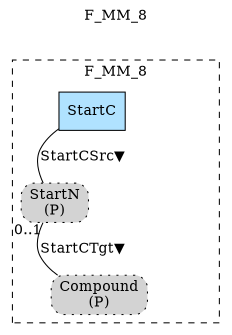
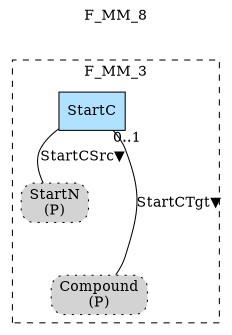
(116, 72) -> (116, 72)
(39, 252) -> (137, 202)
